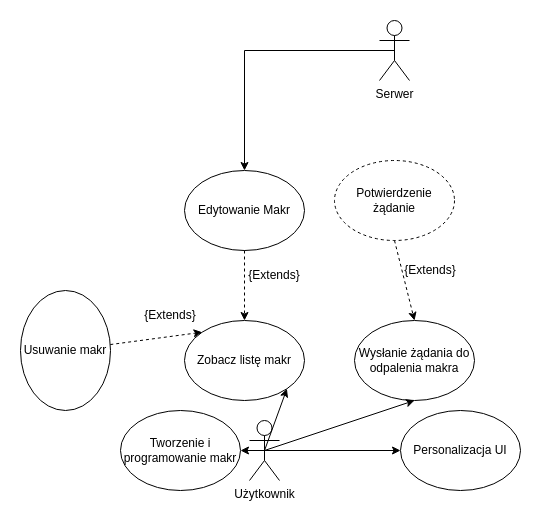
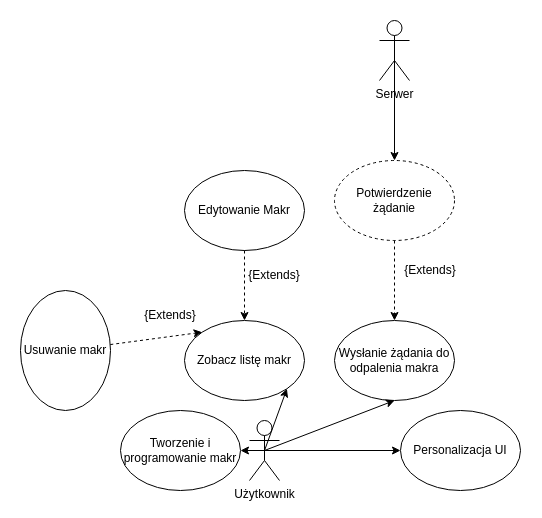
(263, 51) -> (395, 108)
(415, 361) -> (395, 361)
